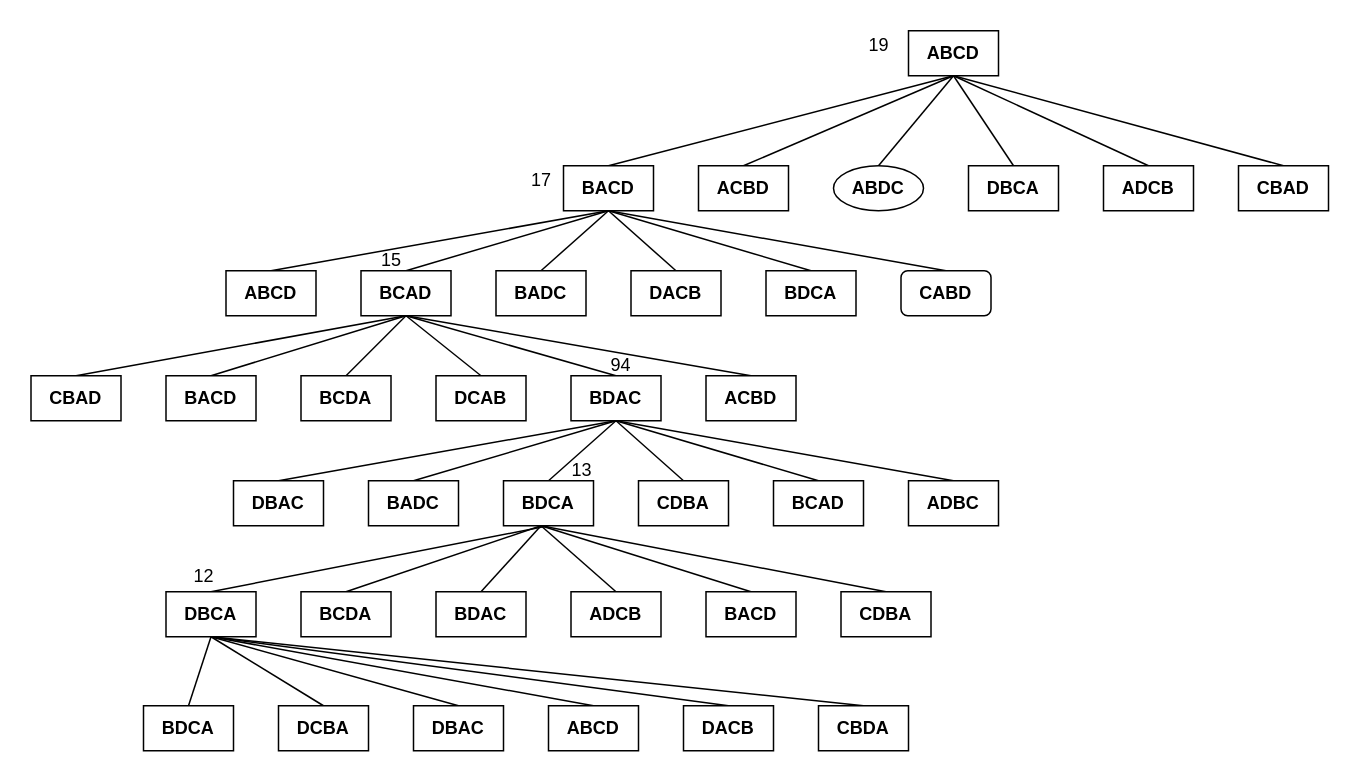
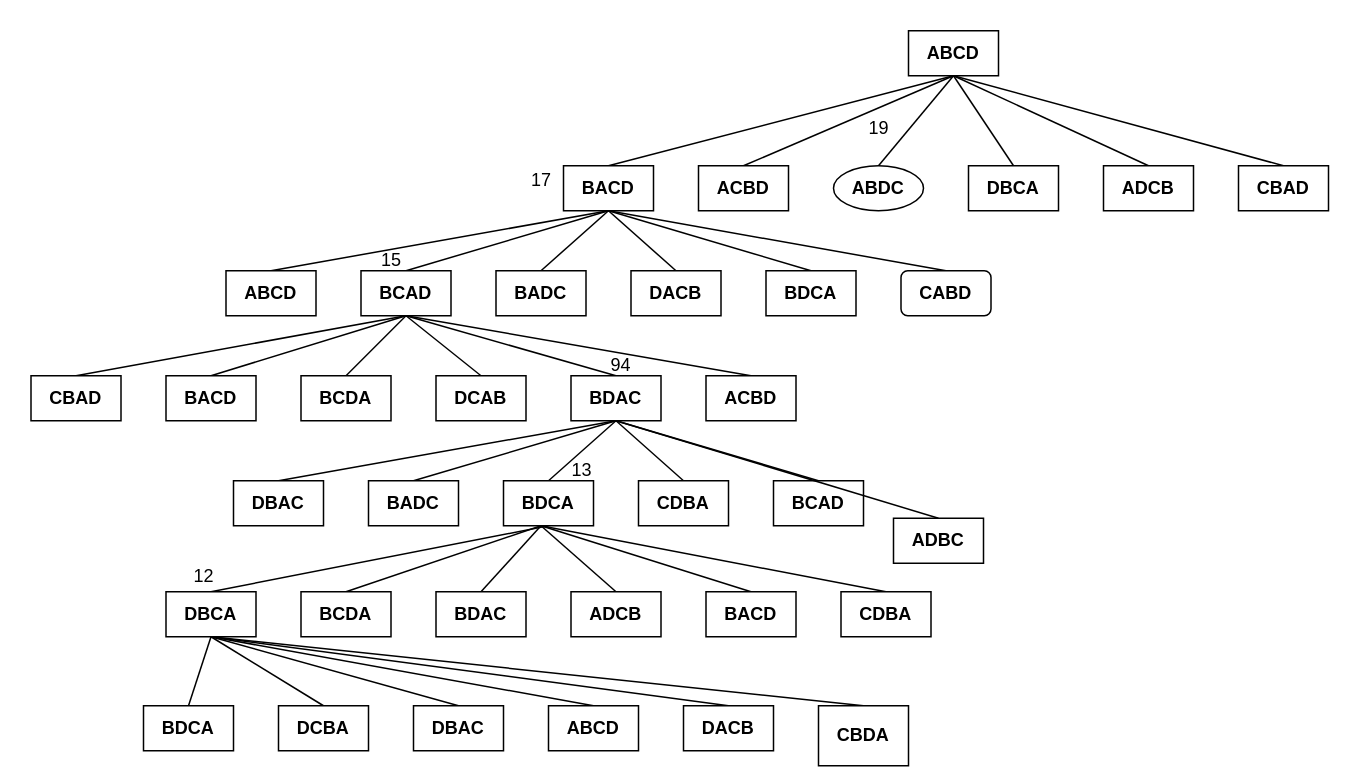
(878, 46) -> (878, 128)
(953, 503) -> (938, 541)
(863, 728) -> (863, 736)
